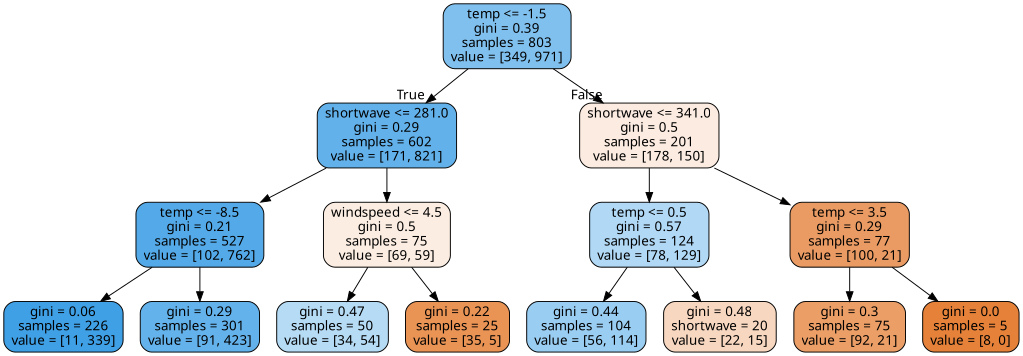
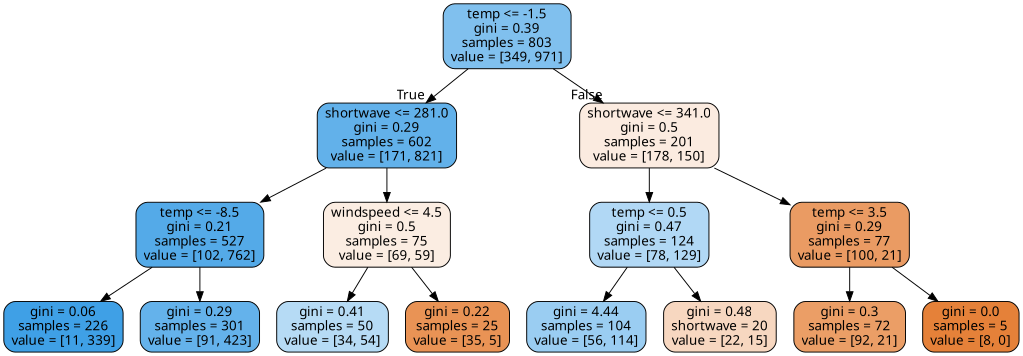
(649, 235) -> (649, 235)
(333, 327) -> (333, 327)
(586, 327) -> (586, 327)
(850, 327) -> (850, 327)
